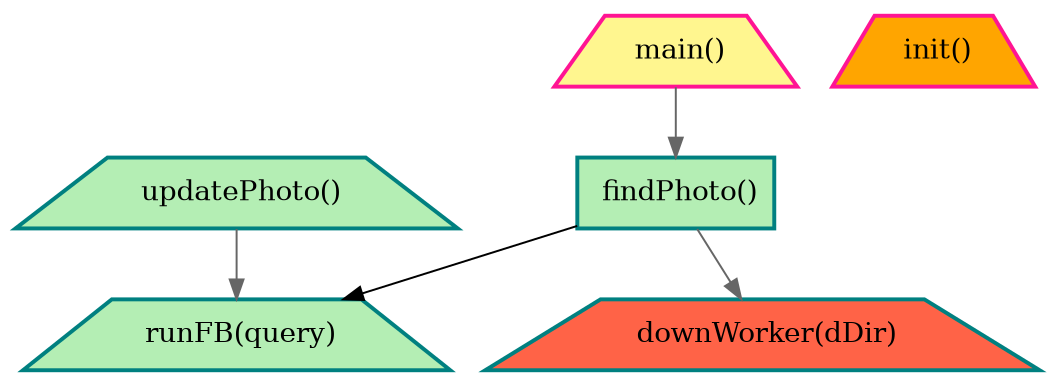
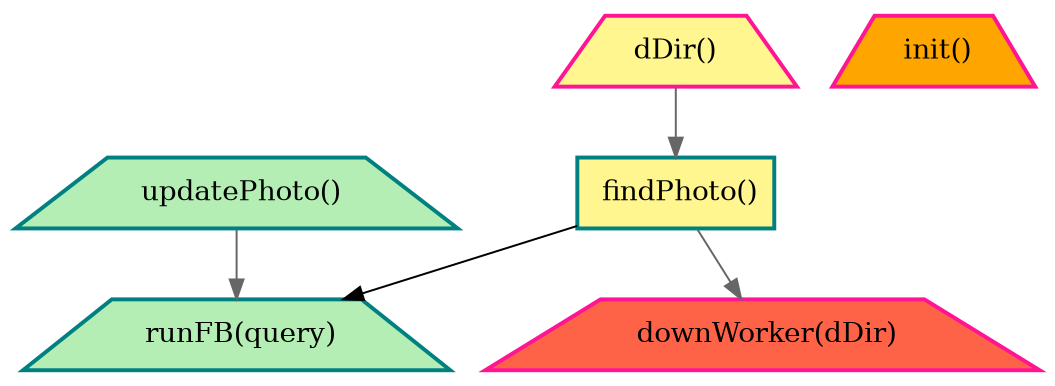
(676, 51) -> (676, 51)
(676, 193) -> (676, 193)
(762, 335) -> (762, 335)
